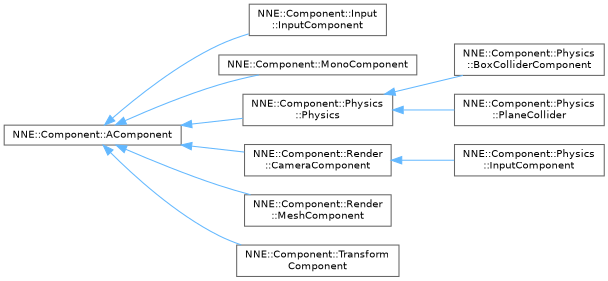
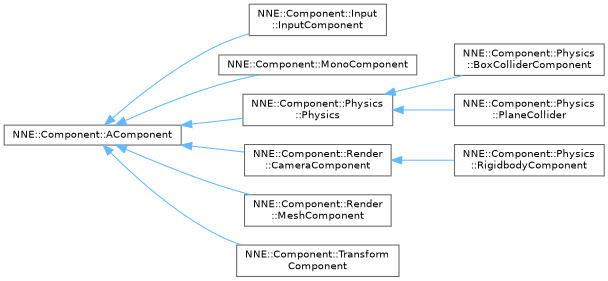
(529, 160) -> (529, 160)
